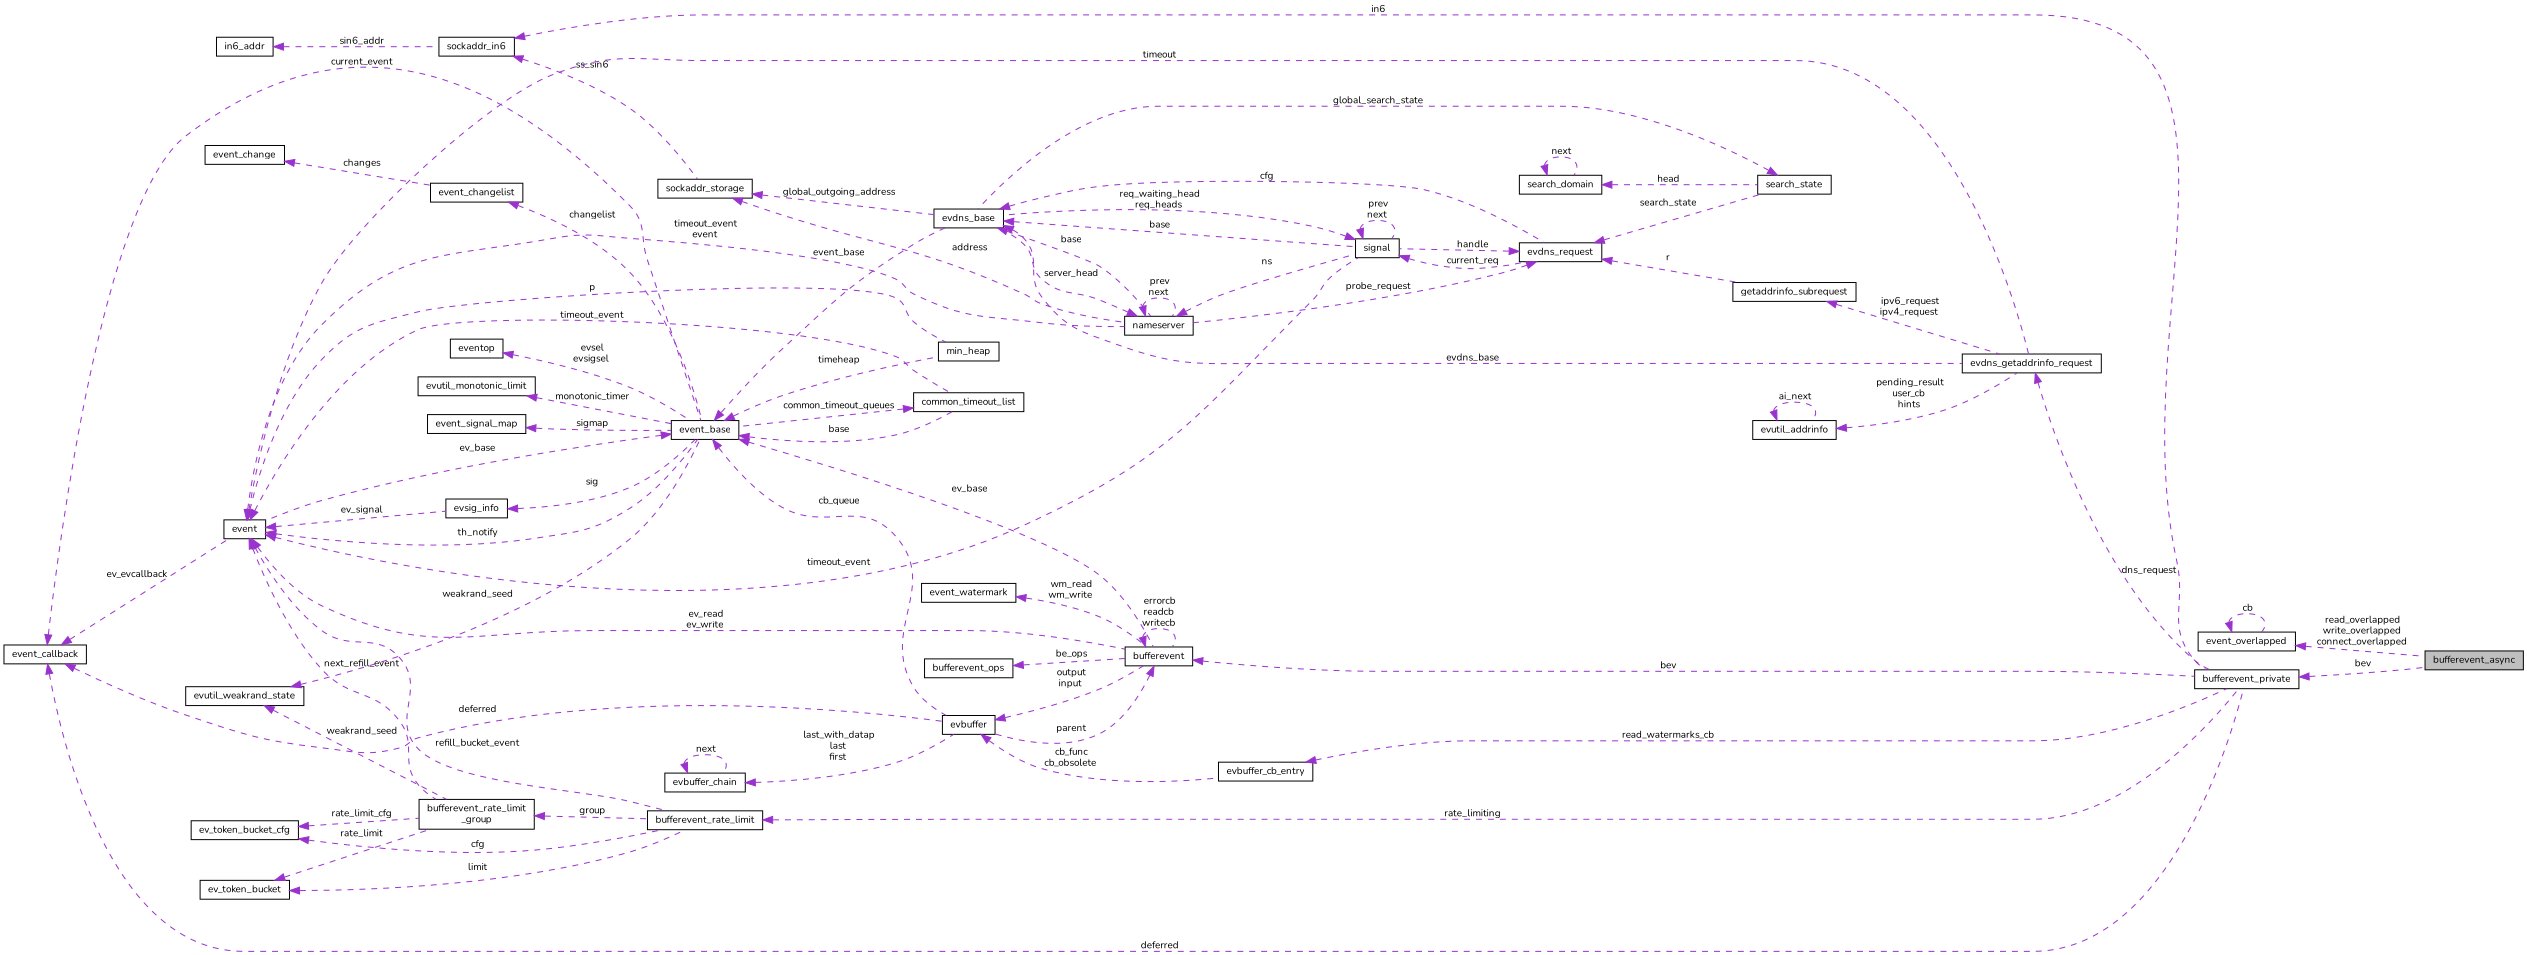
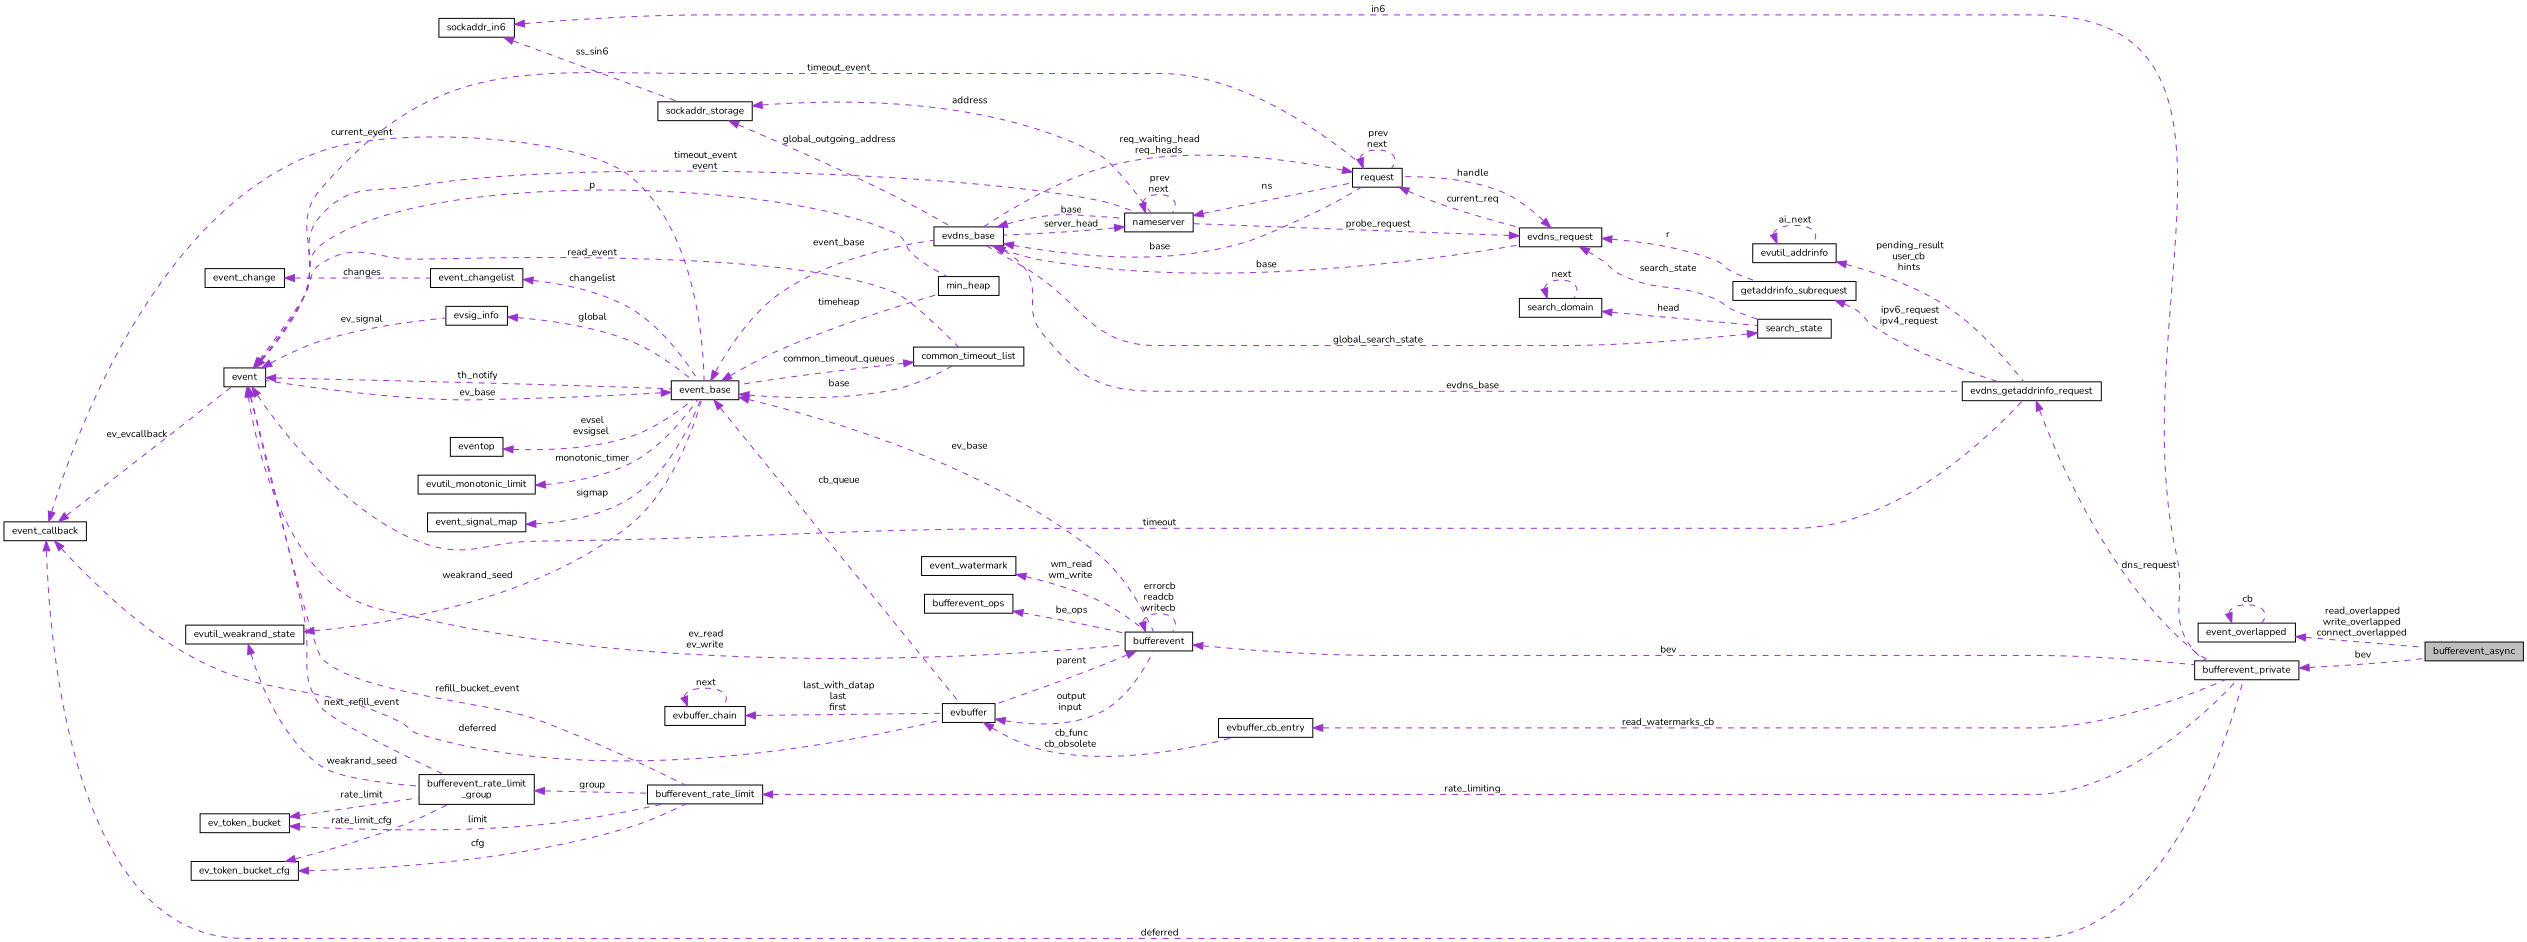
(245, 47) -> none
(1266, 176) -> (1266, 265)
(1377, 248) -> (1377, 178)
(591, 315) -> (591, 253)
(591, 482) -> (591, 317)
